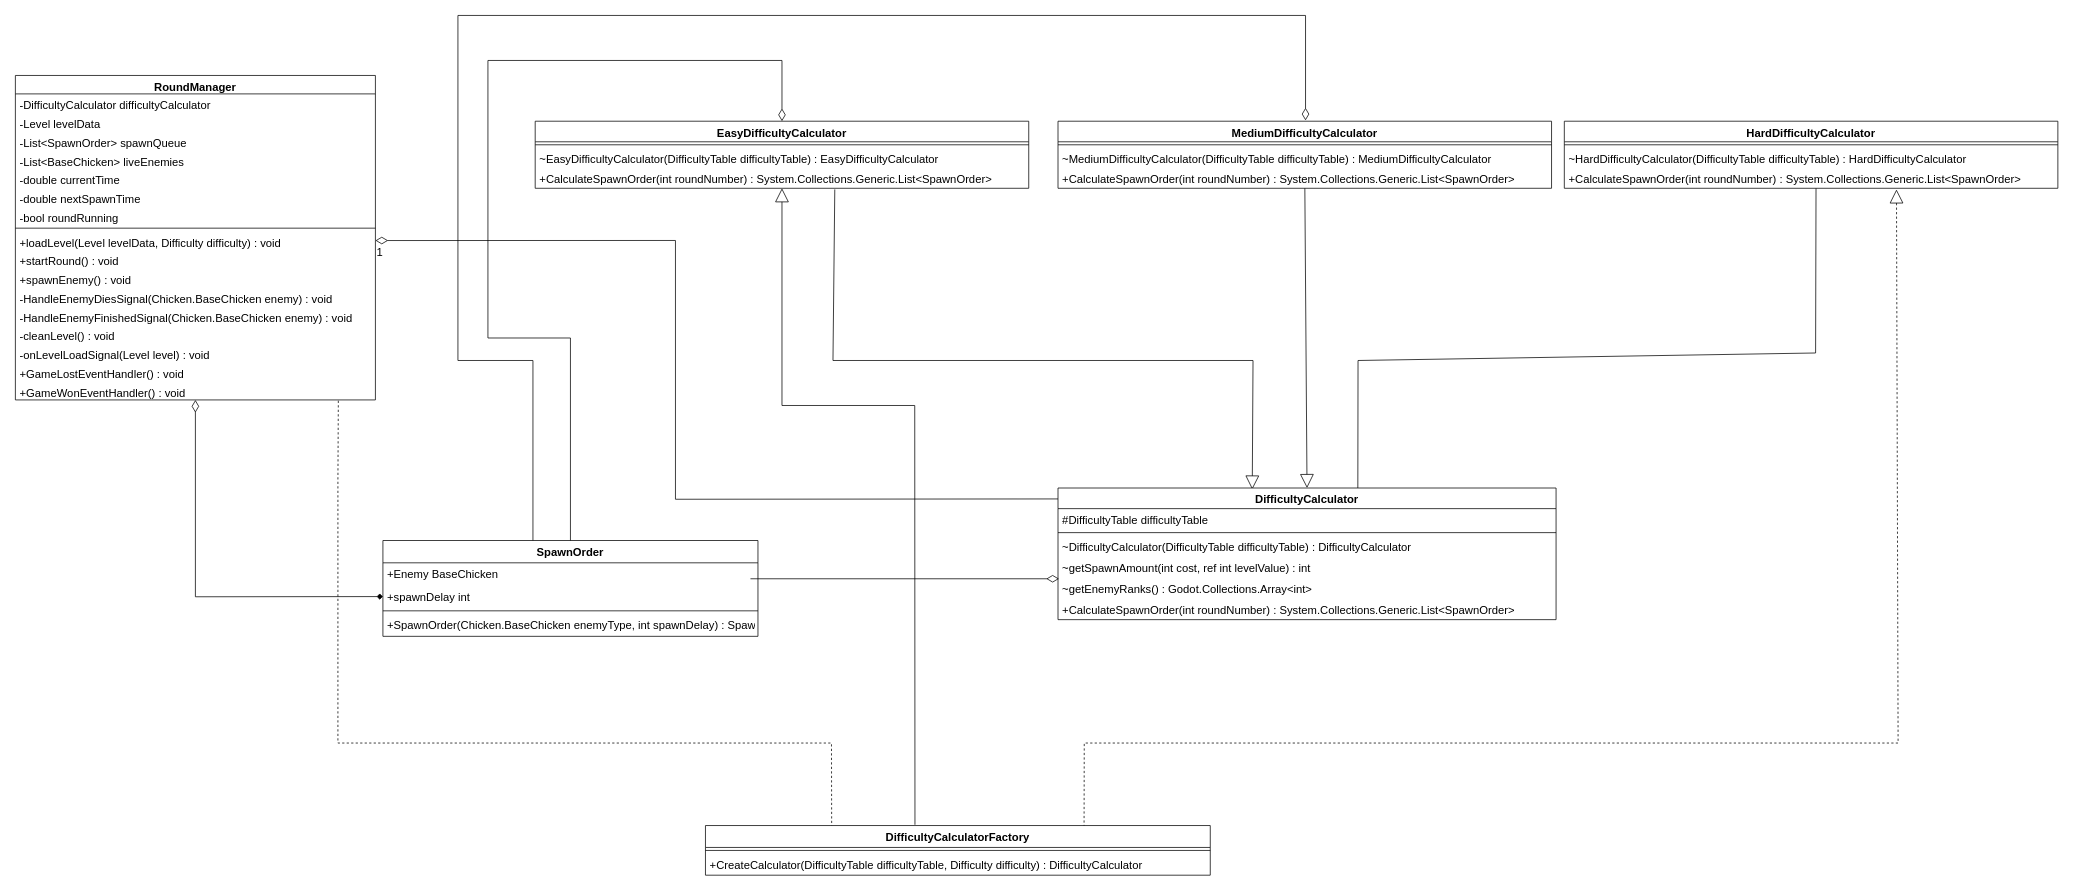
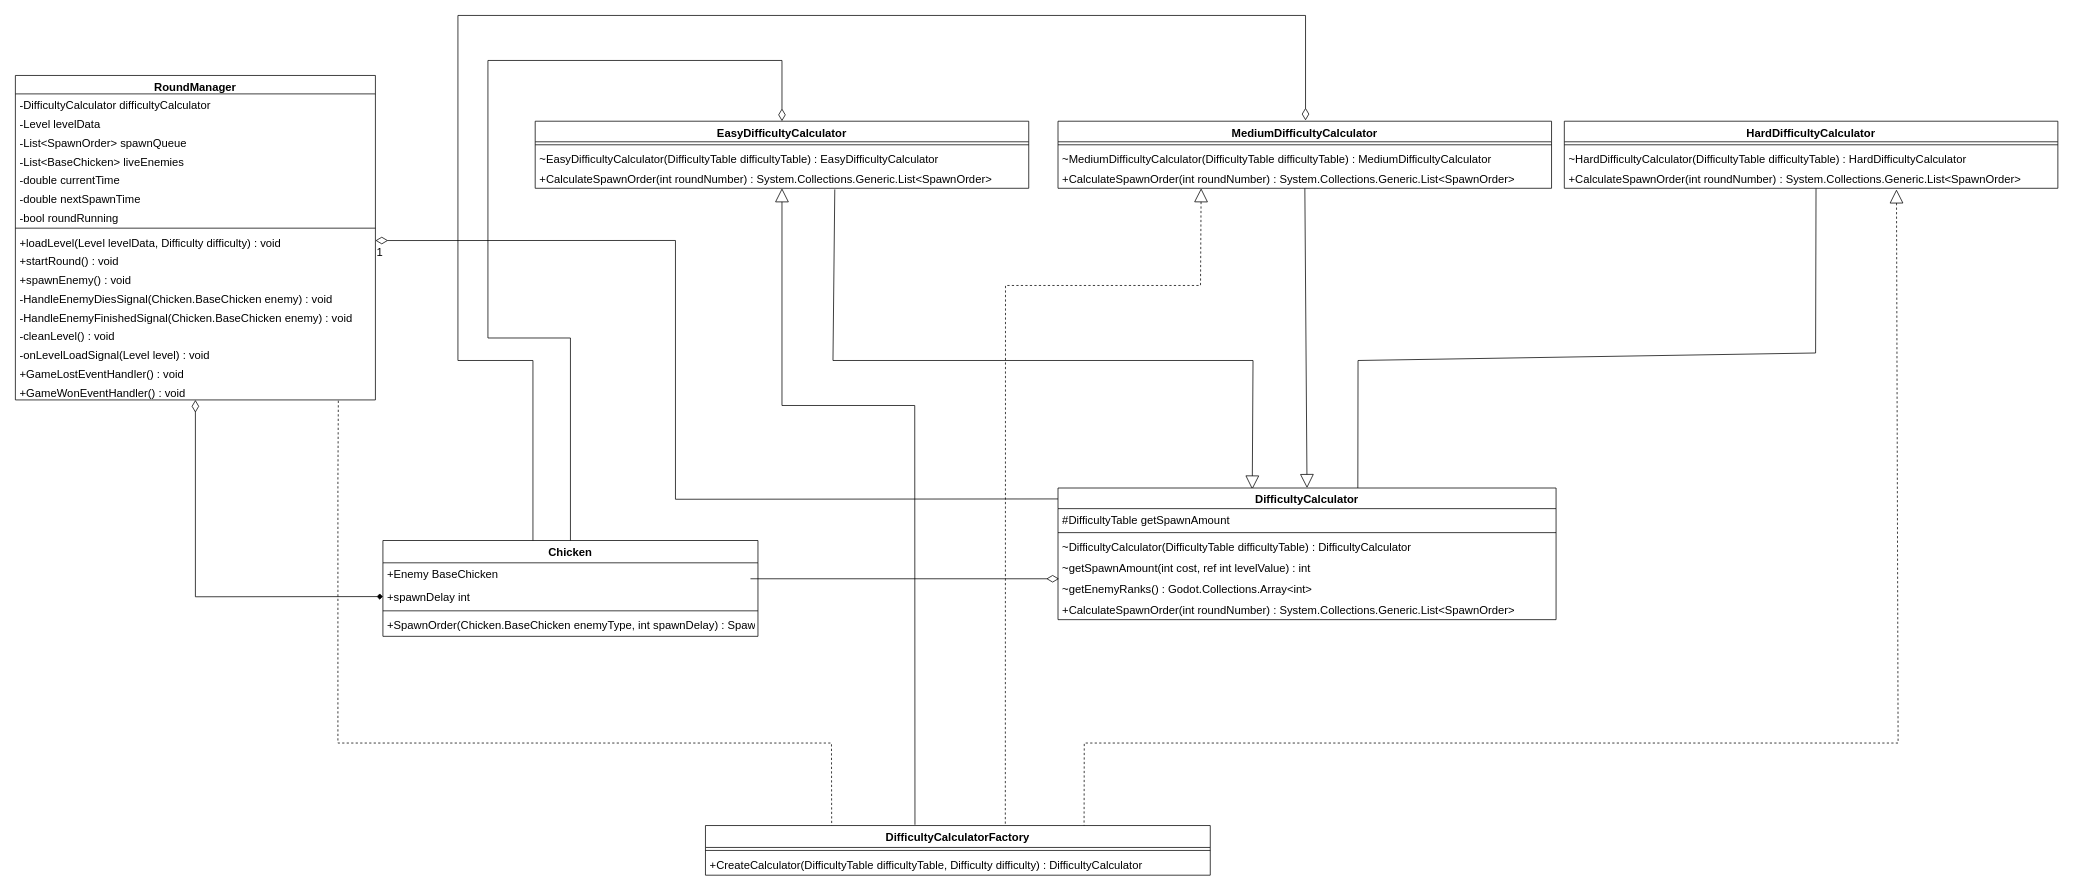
none -> (1005, 416)
(1150, 520) -> (1152, 520)
(570, 552) -> (570, 552)
